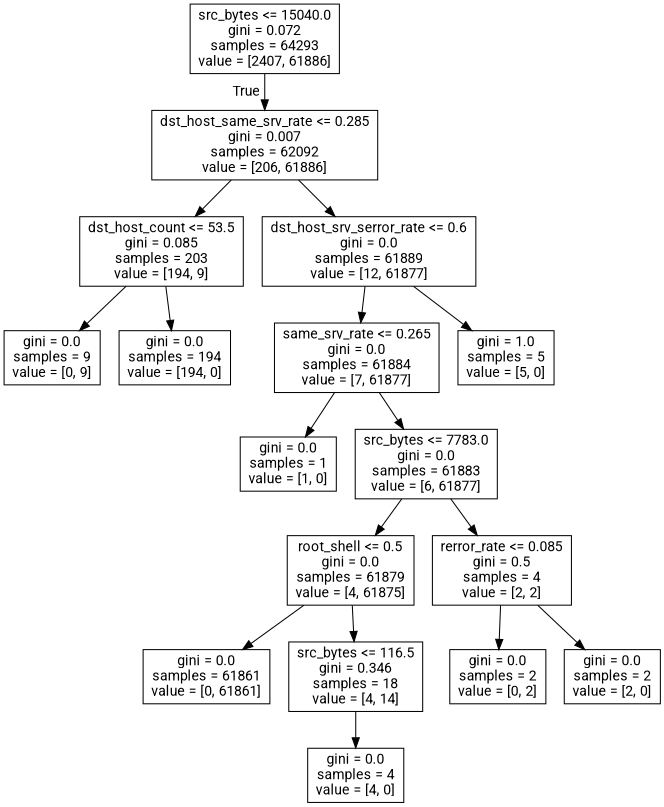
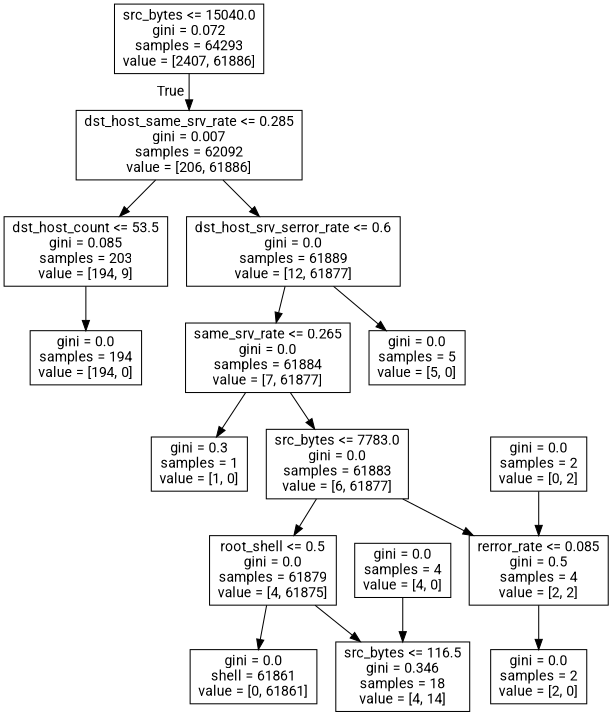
(52, 358) -> none
(506, 358) -> (417, 358)
(288, 464) -> (199, 464)
(500, 622) -> (539, 508)
(206, 677) -> (254, 677)
(356, 725) -> (403, 615)
